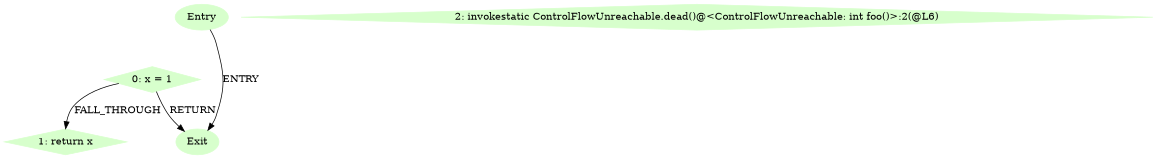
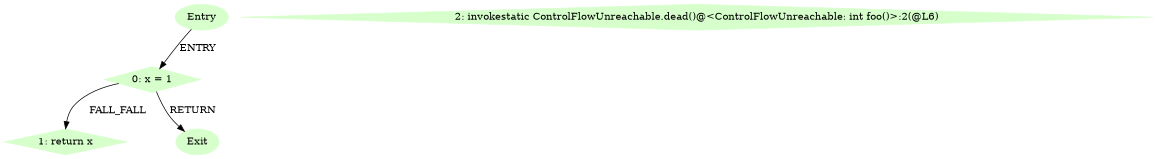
(223, 77) -> (177, 46)
(118, 111) -> (118, 111)
